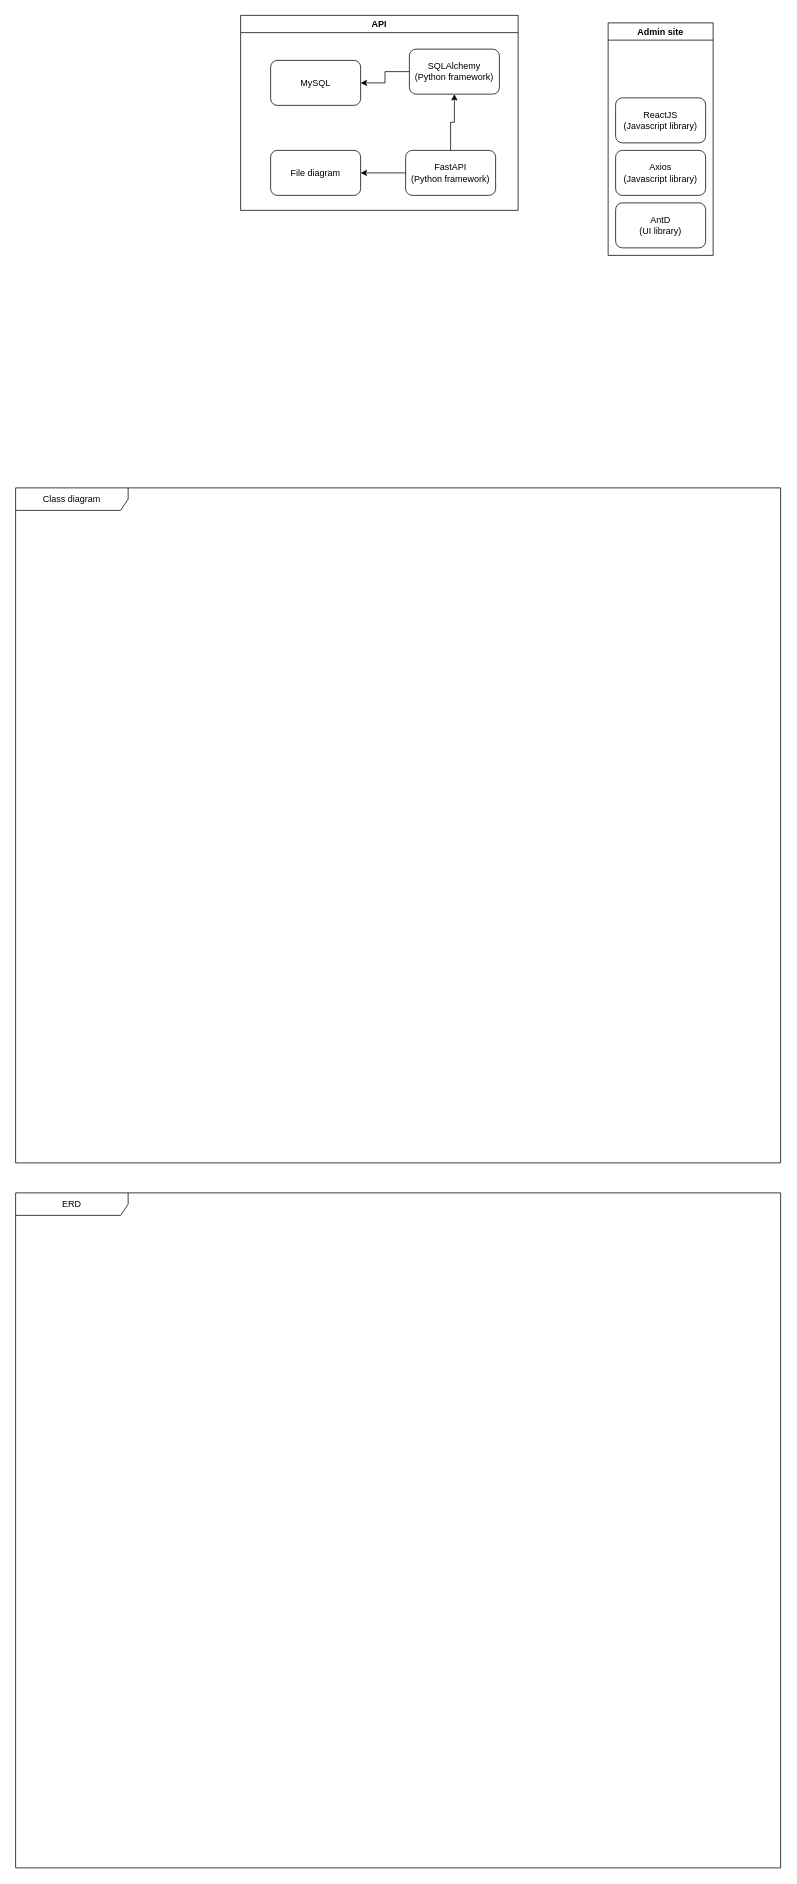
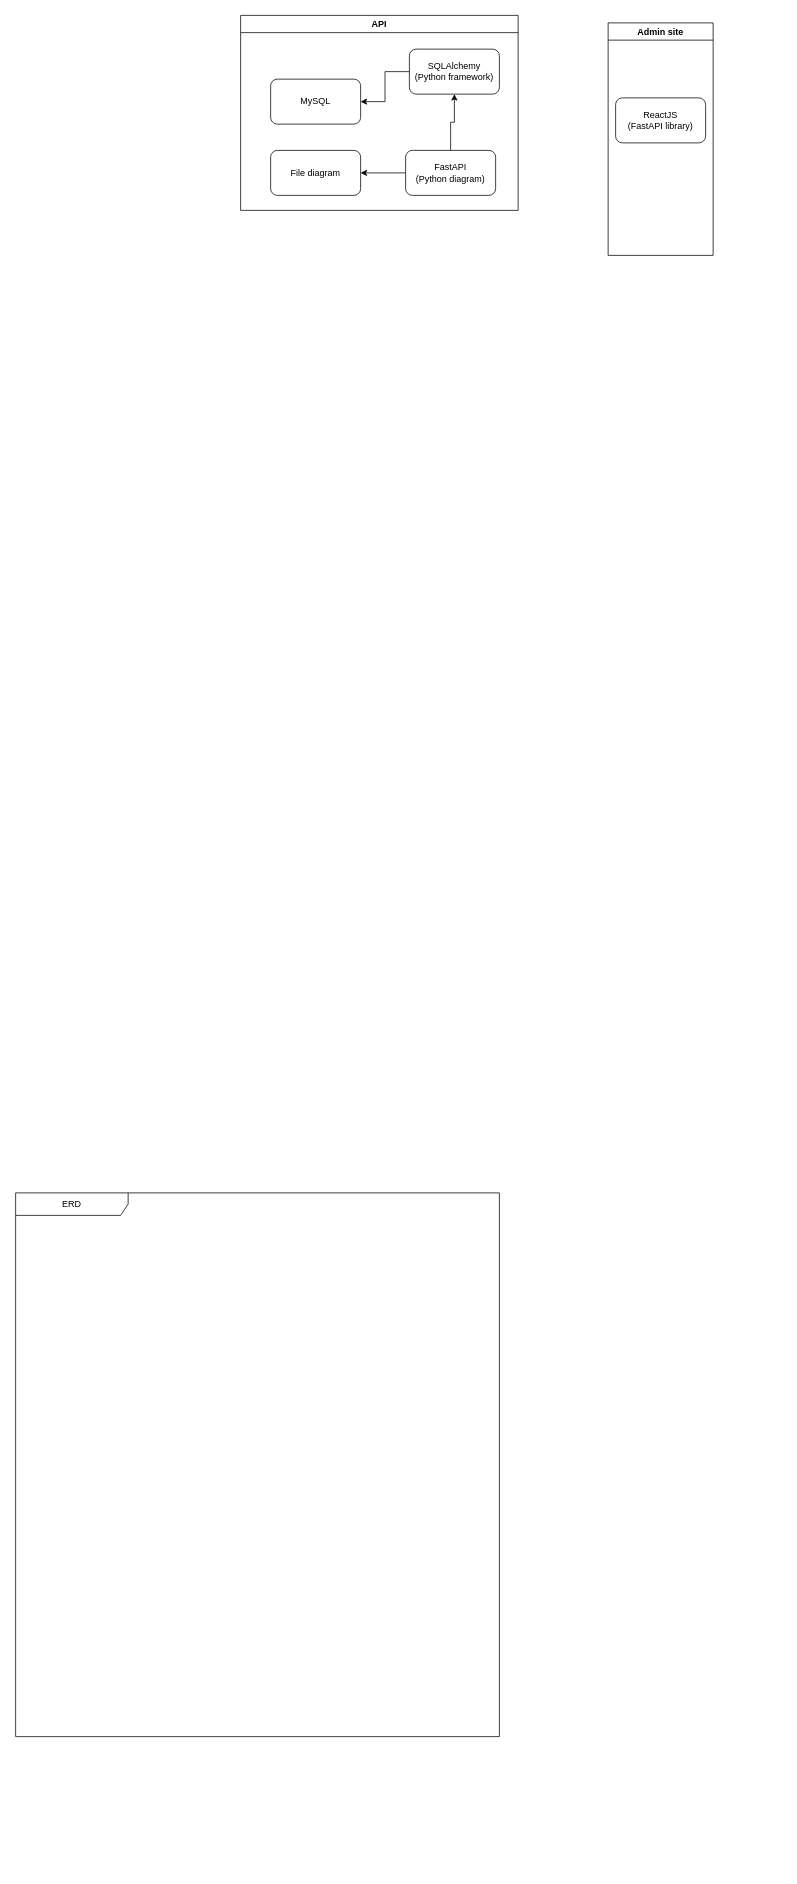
(315, 83) -> (315, 102)
(660, 120) -> (660, 120)
(450, 173) -> (450, 173)
(660, 173) -> none
(660, 225) -> none
(398, 825) -> none
(398, 1530) -> (257, 1465)
